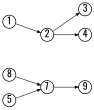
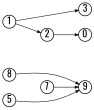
(65, 23) -> (45, 16)
(85, 35) -> (85, 35)
(27, 80) -> (47, 74)
(27, 94) -> (47, 101)
